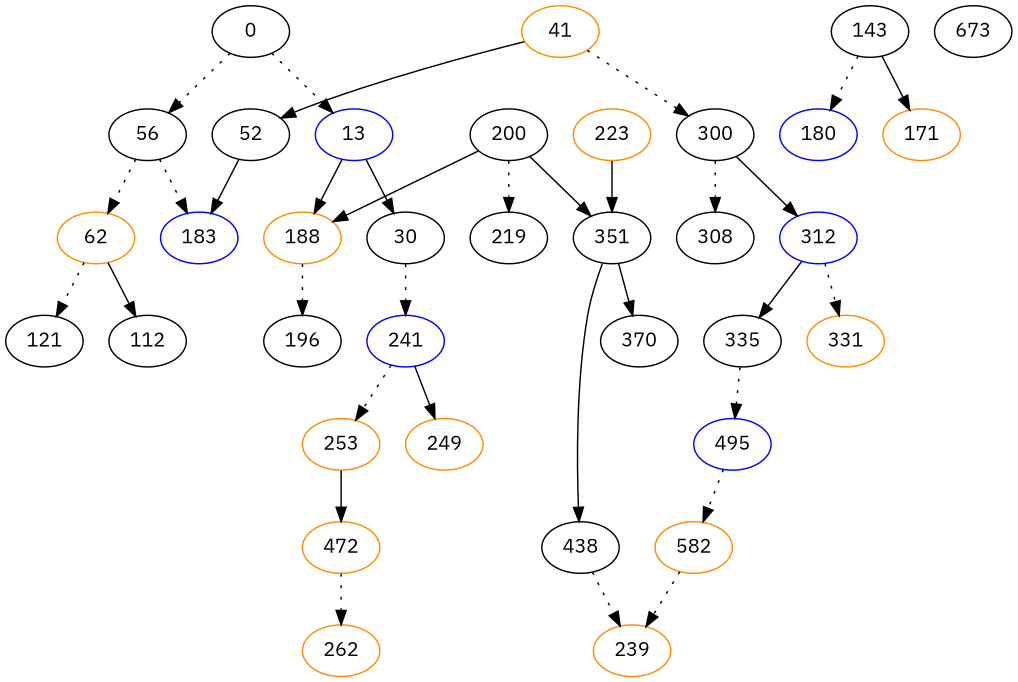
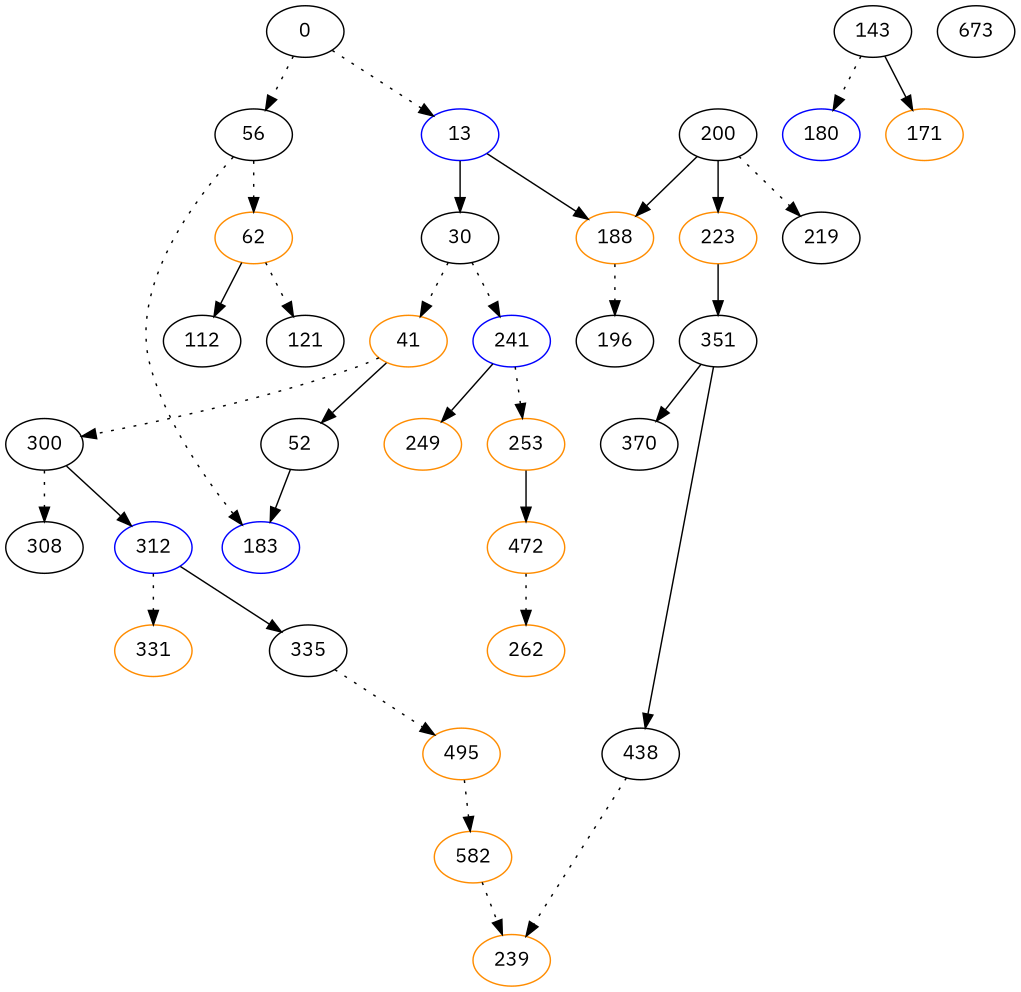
(555, 181) -> (718, 179)
none -> (438, 283)
(732, 444) -> (462, 754)
